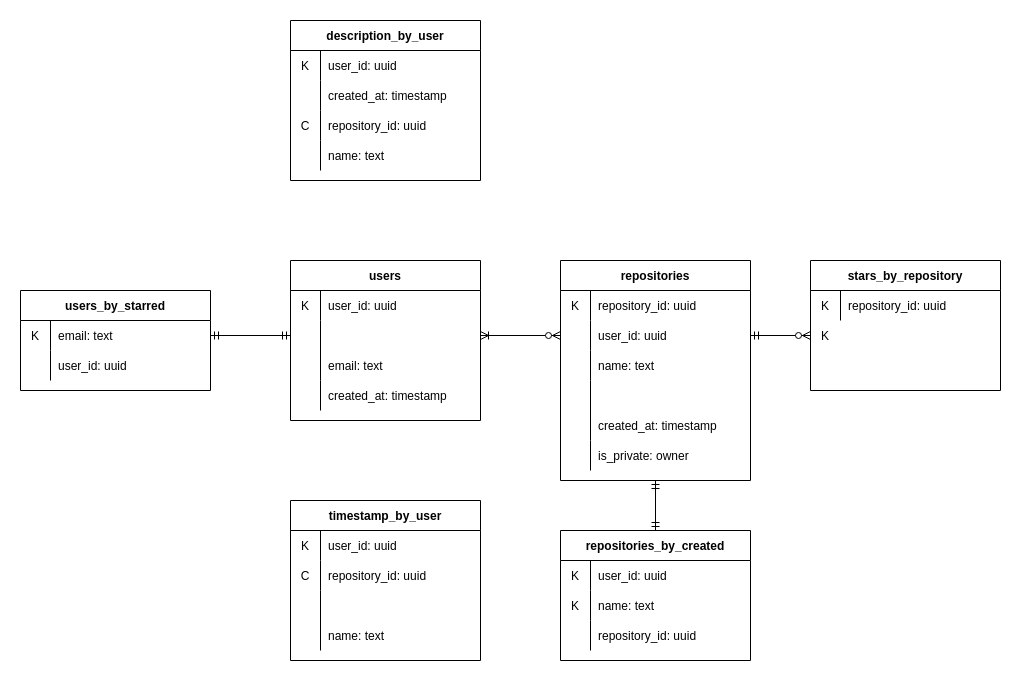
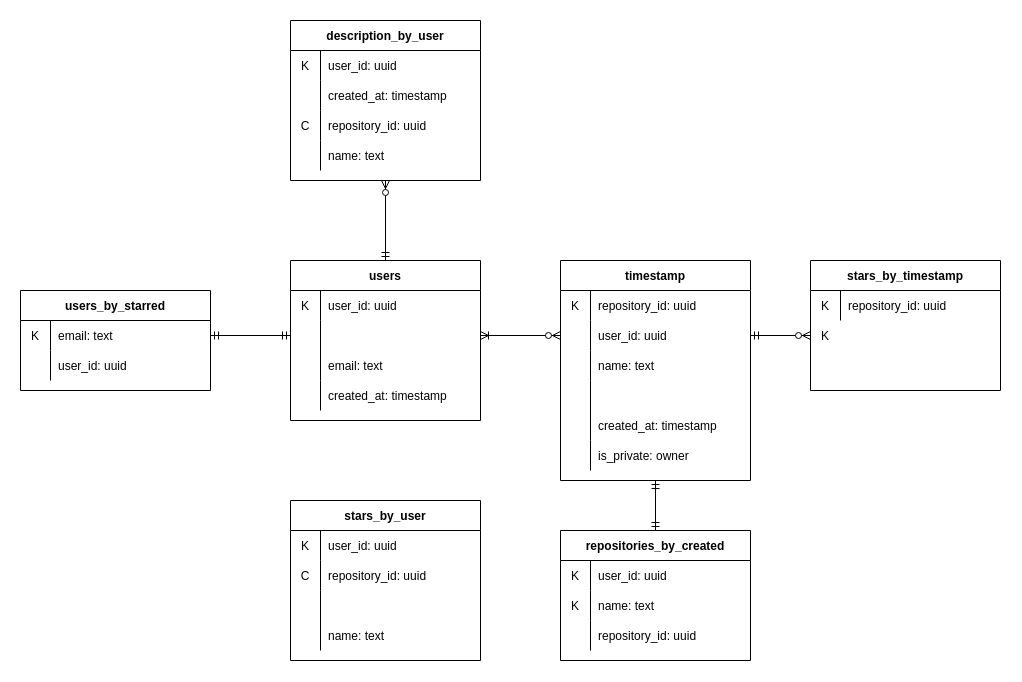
none -> (386, 222)
(655, 276) -> (655, 276)
(905, 276) -> (905, 276)
(385, 516) -> (385, 516)
